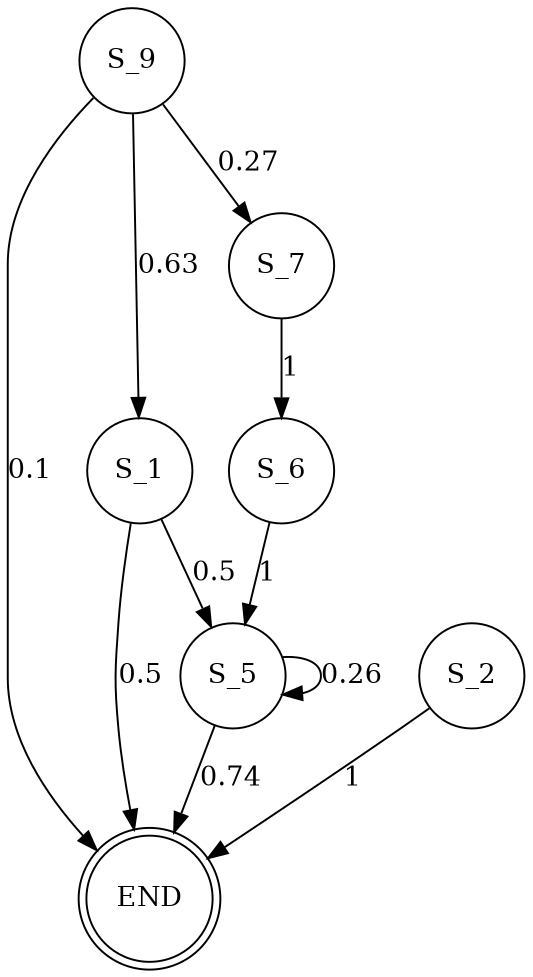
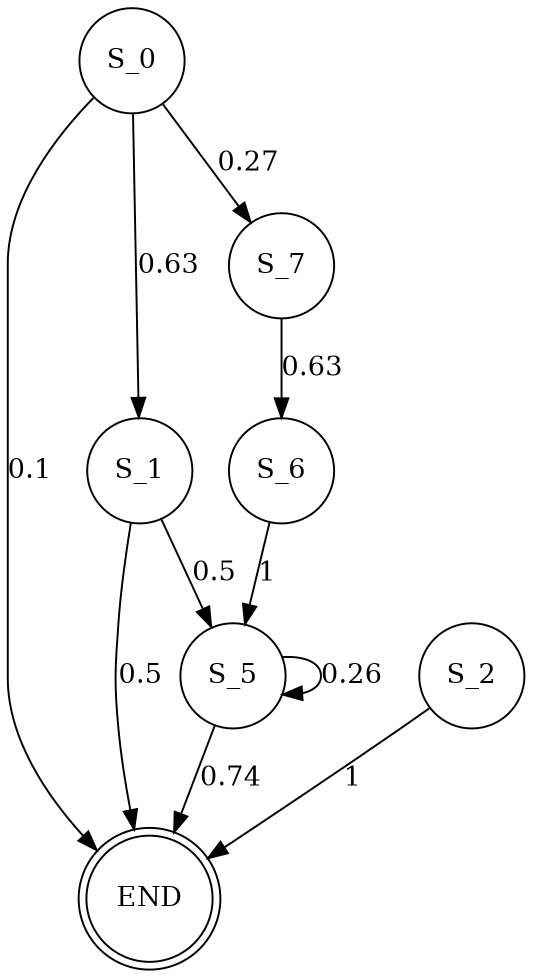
(132, 61) -> (132, 61)
(291, 368) -> (313, 368)
